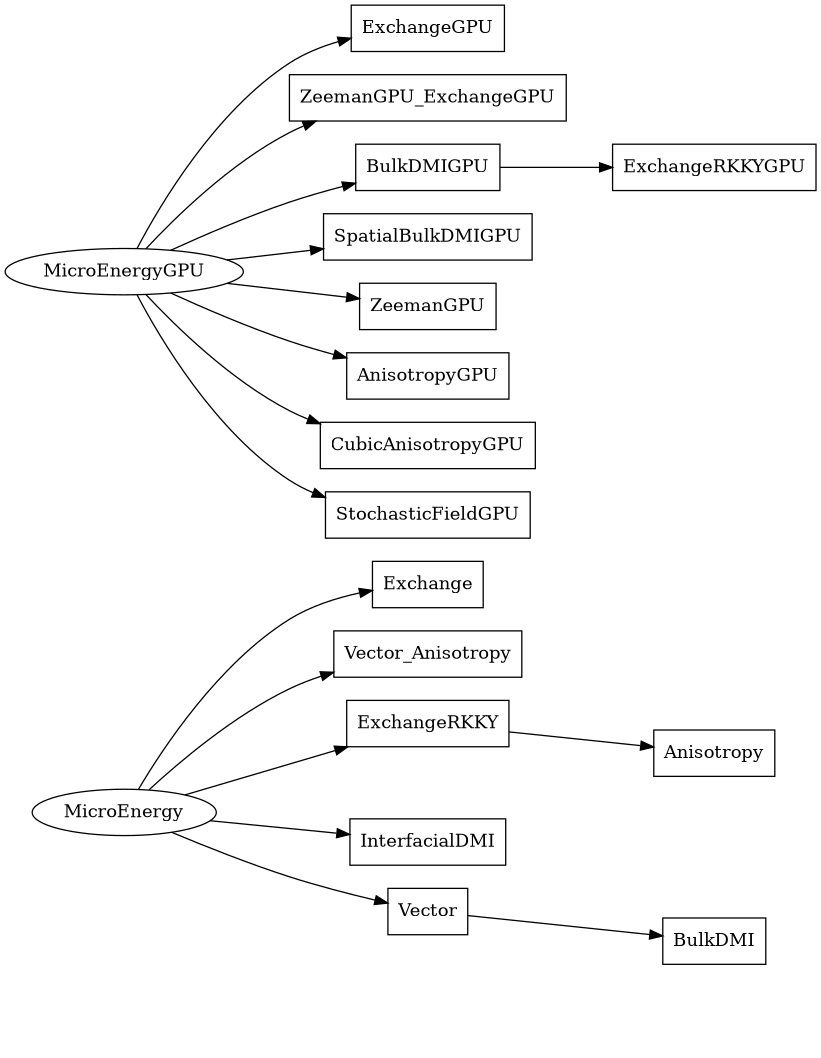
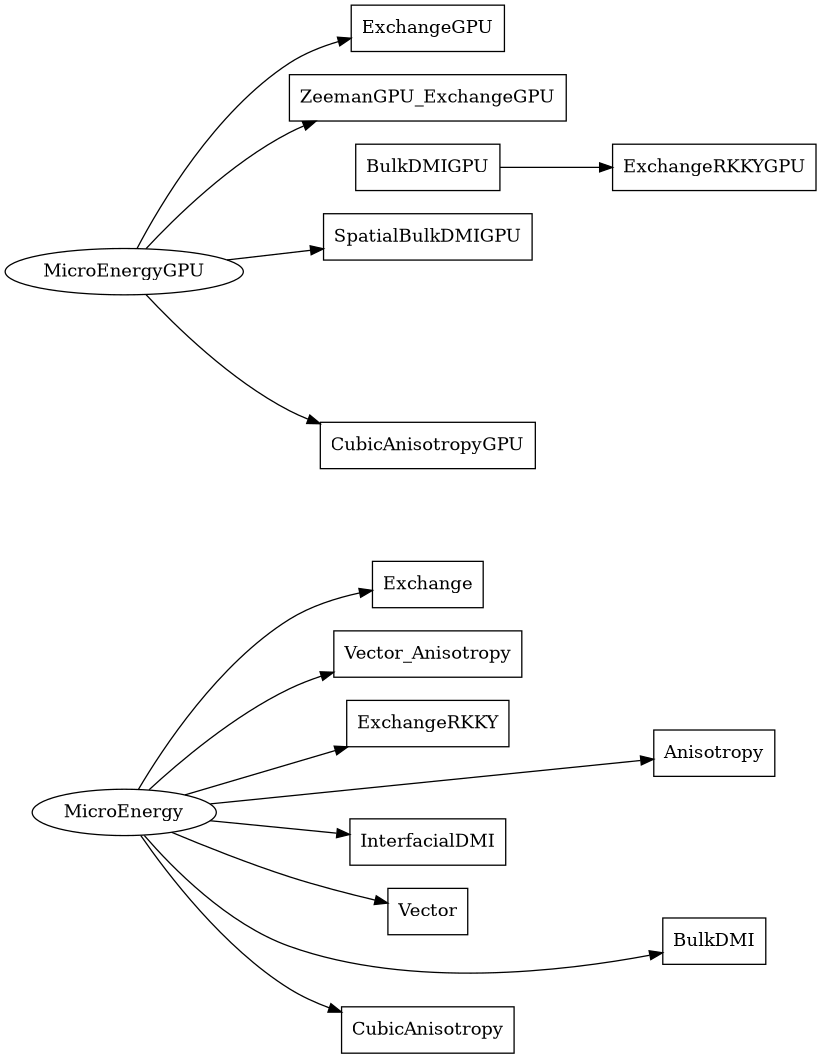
(255, 215) -> none
(428, 306) -> none
(428, 376) -> none
(428, 515) -> none
(575, 739) -> (425, 782)
(559, 925) -> (377, 967)
none -> (428, 1030)
